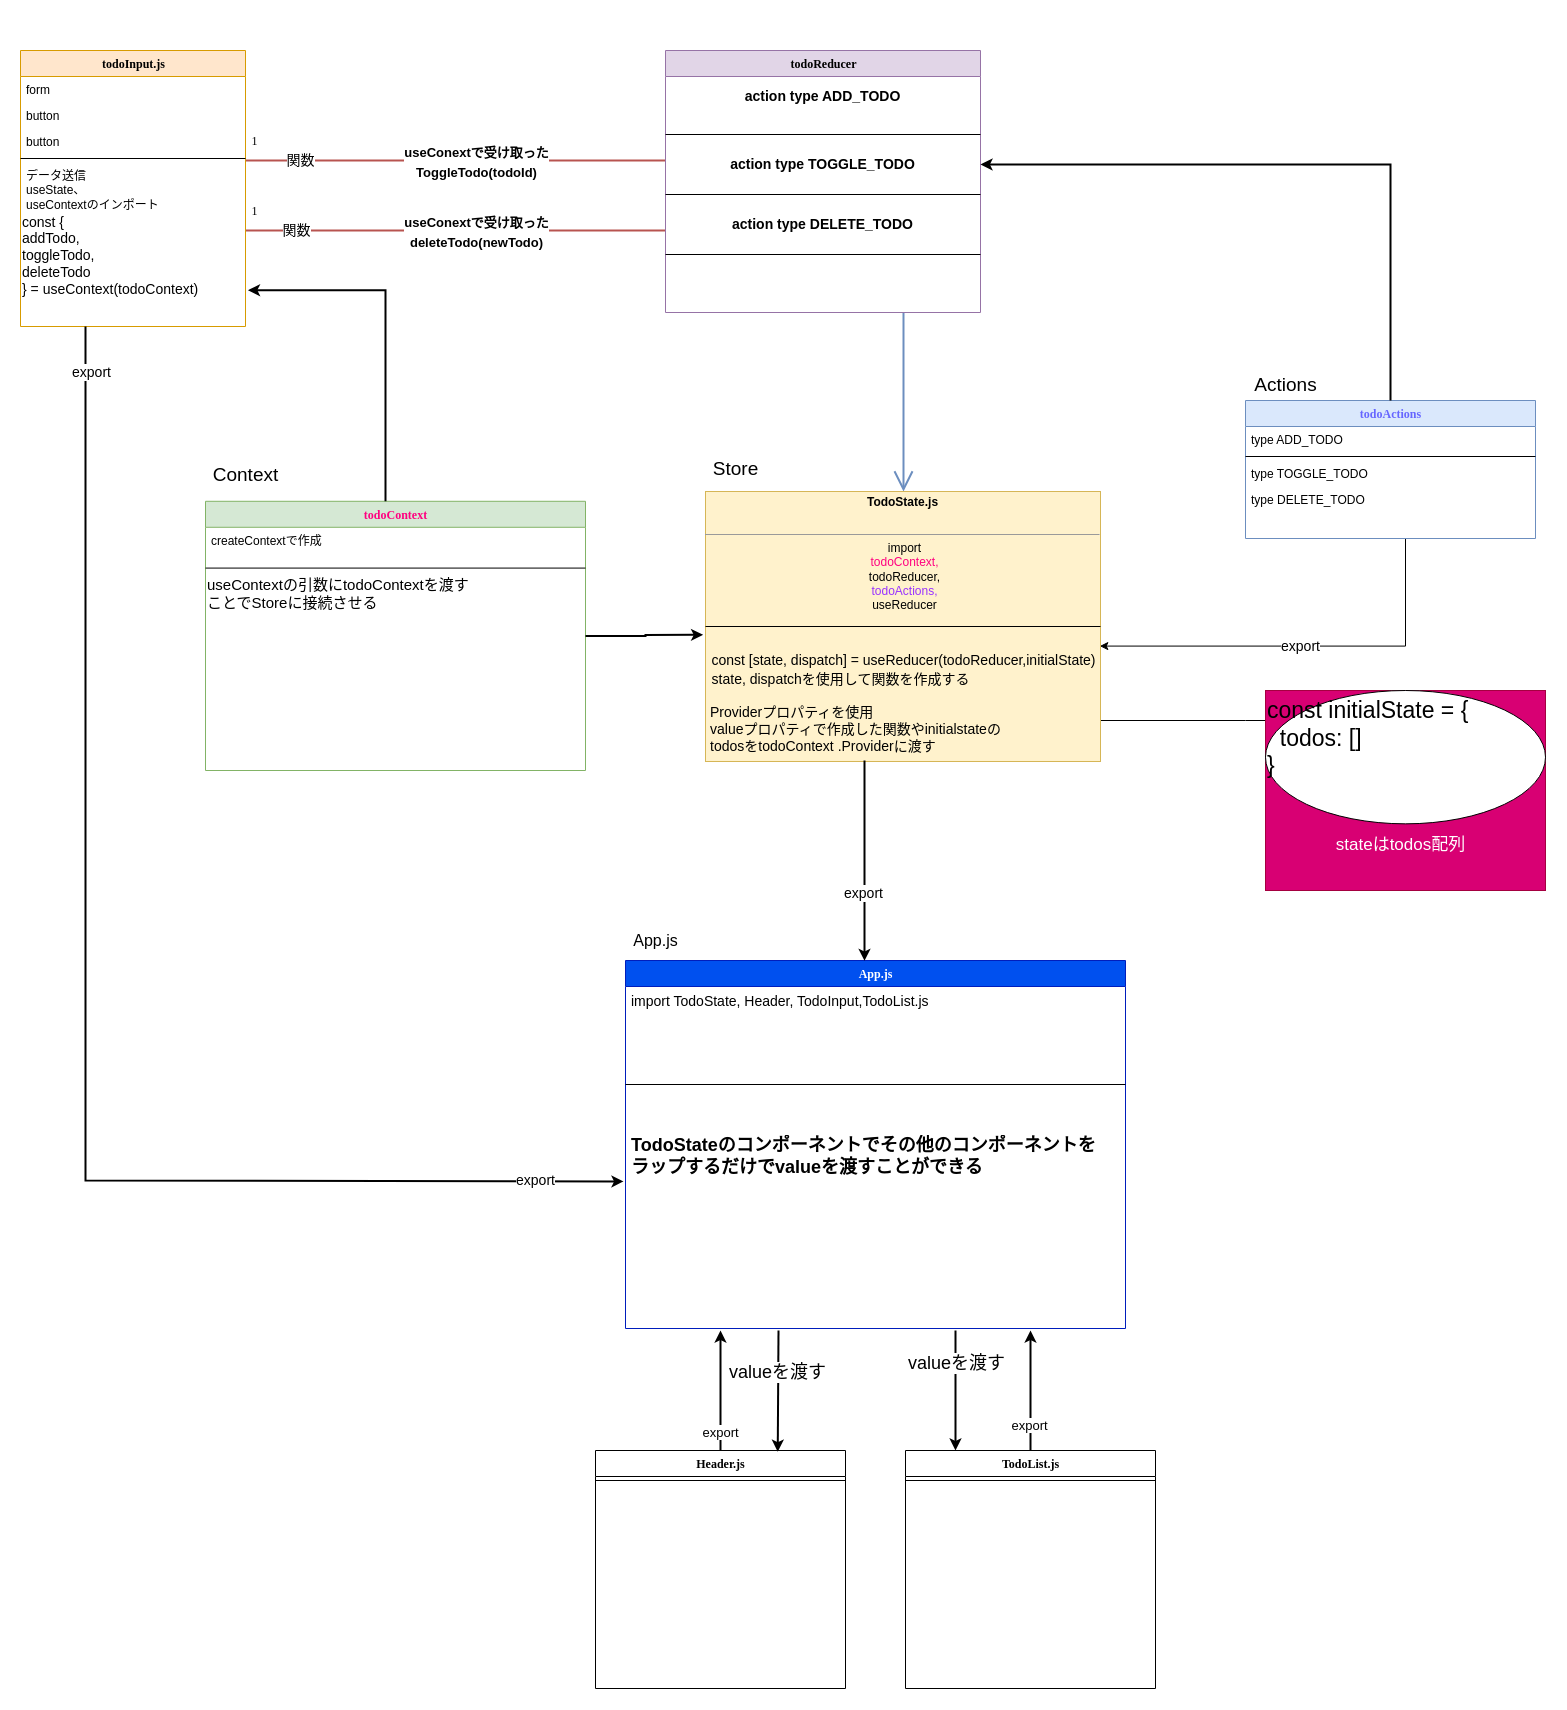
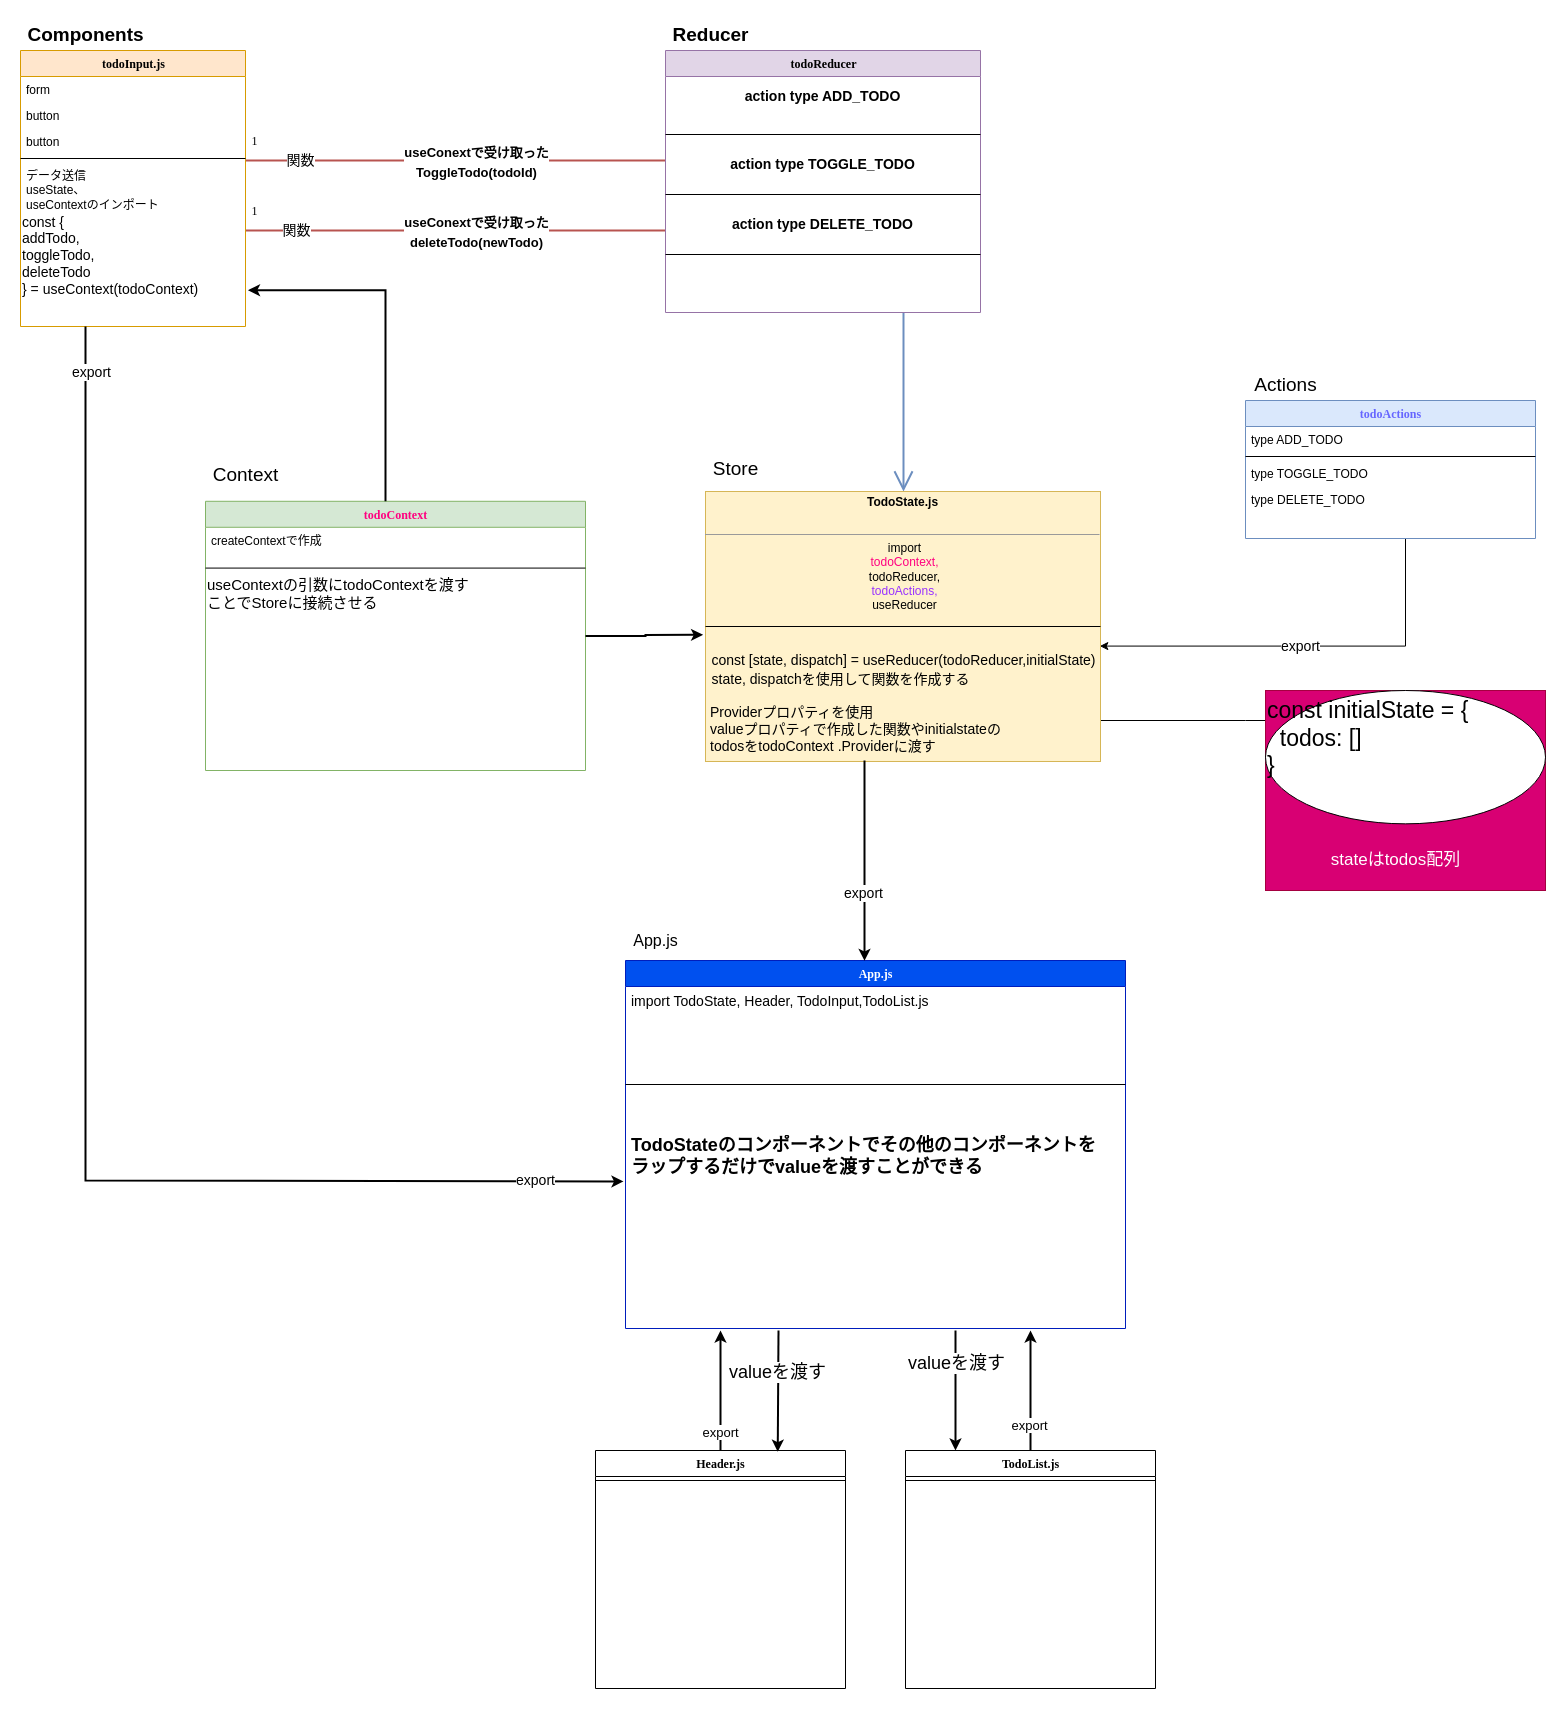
none -> (86, 36)
none -> (711, 36)
(1308, 165) -> none
(1401, 845) -> (1396, 860)
